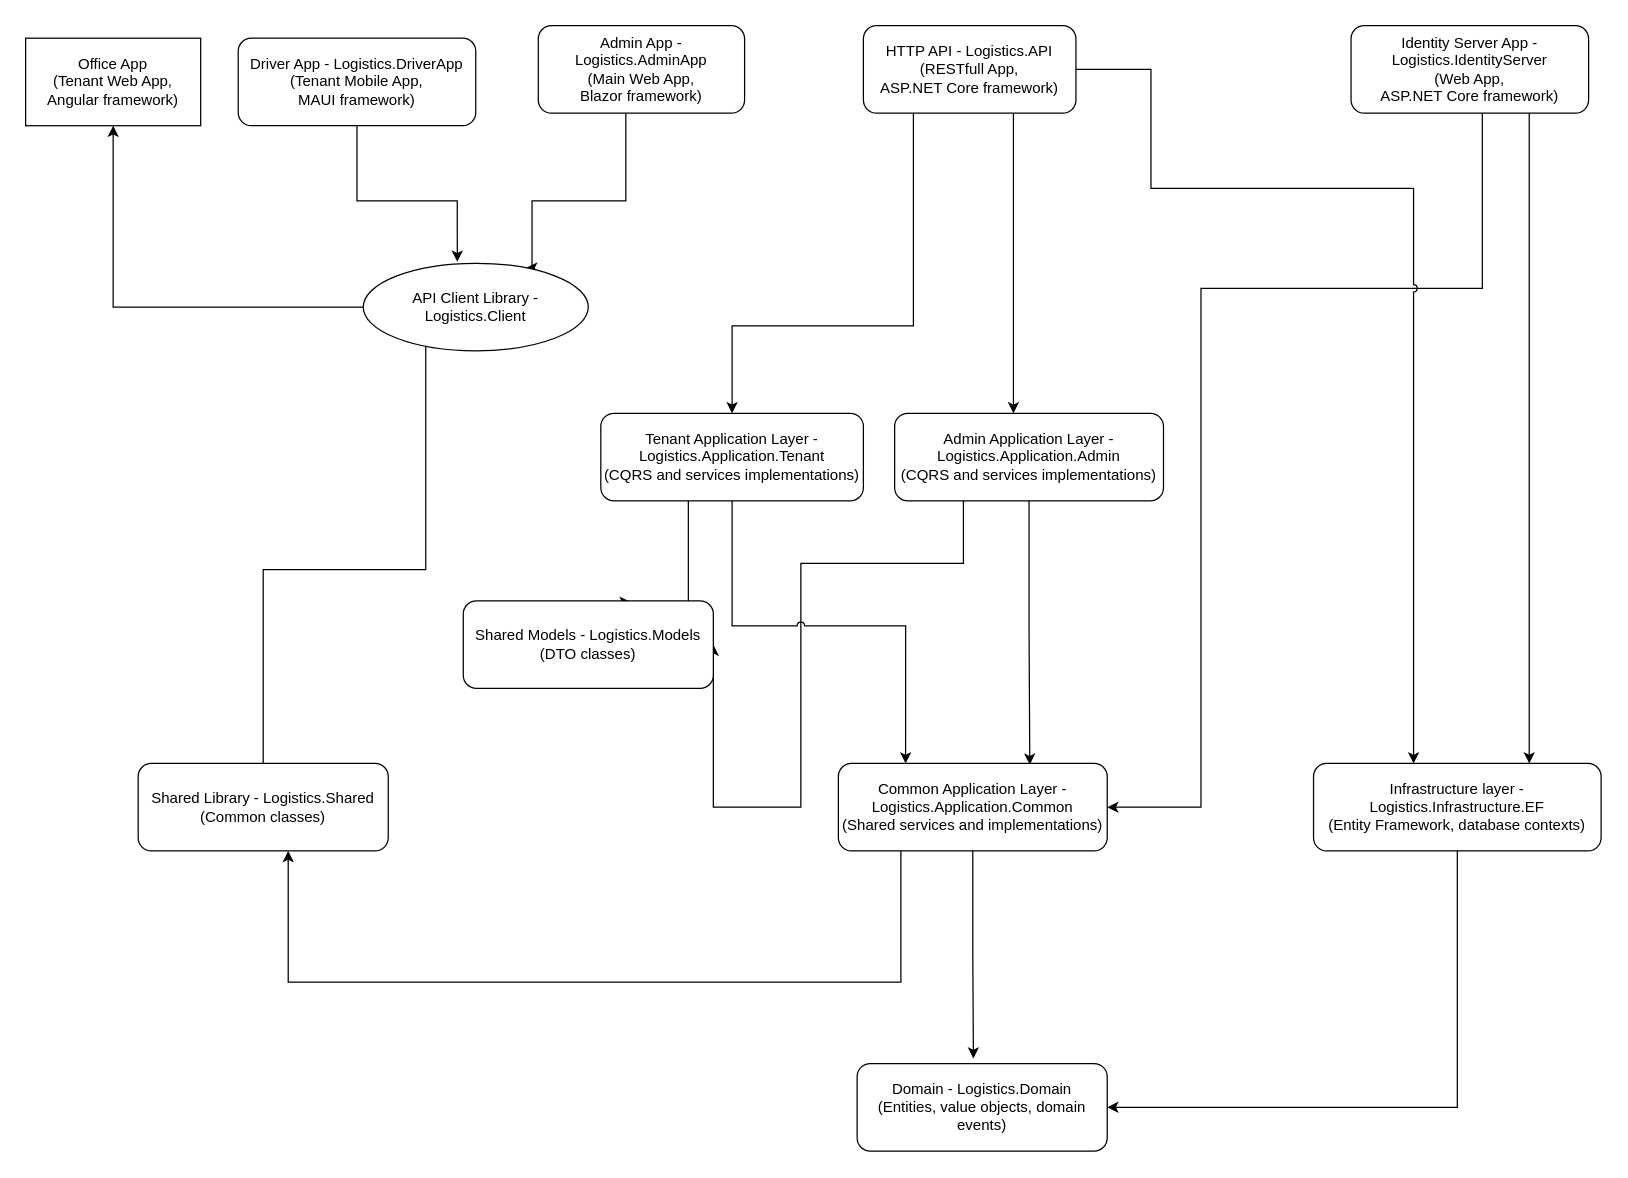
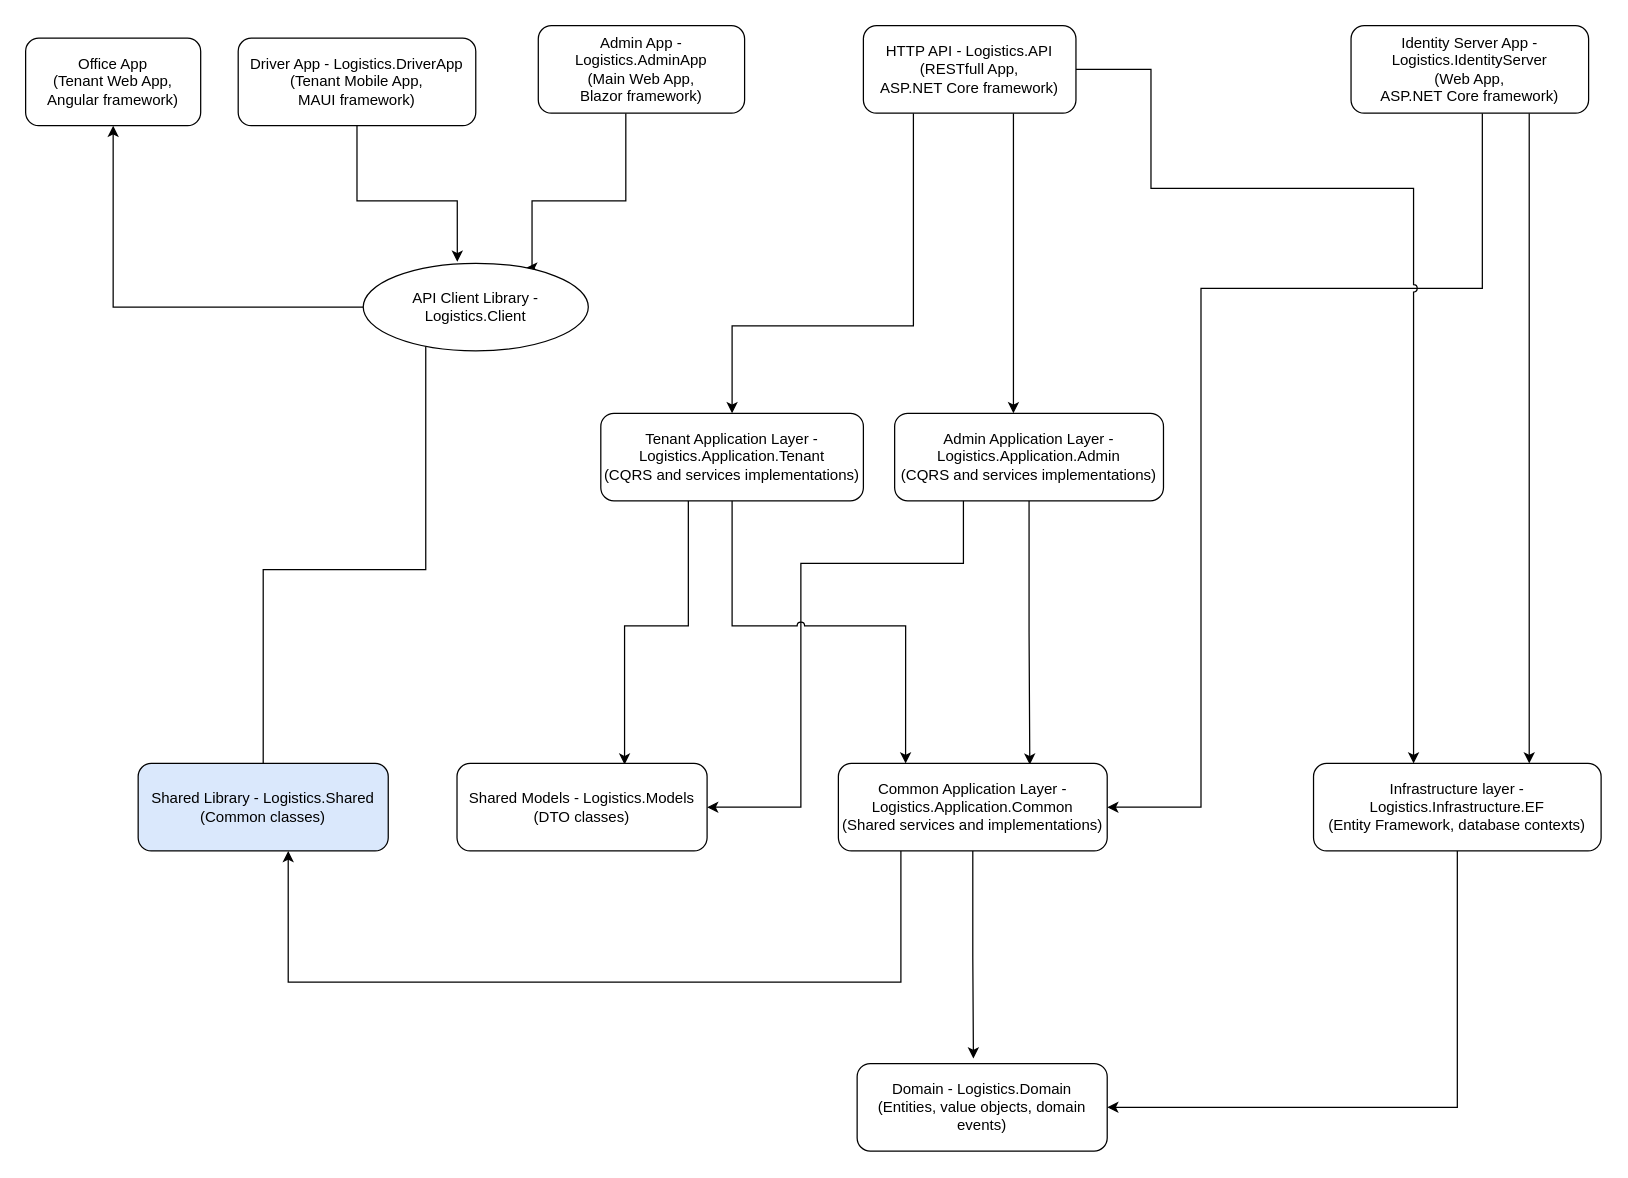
(113, 82) -> (113, 82)
(588, 644) -> (582, 807)
(263, 807) -> (263, 807)
